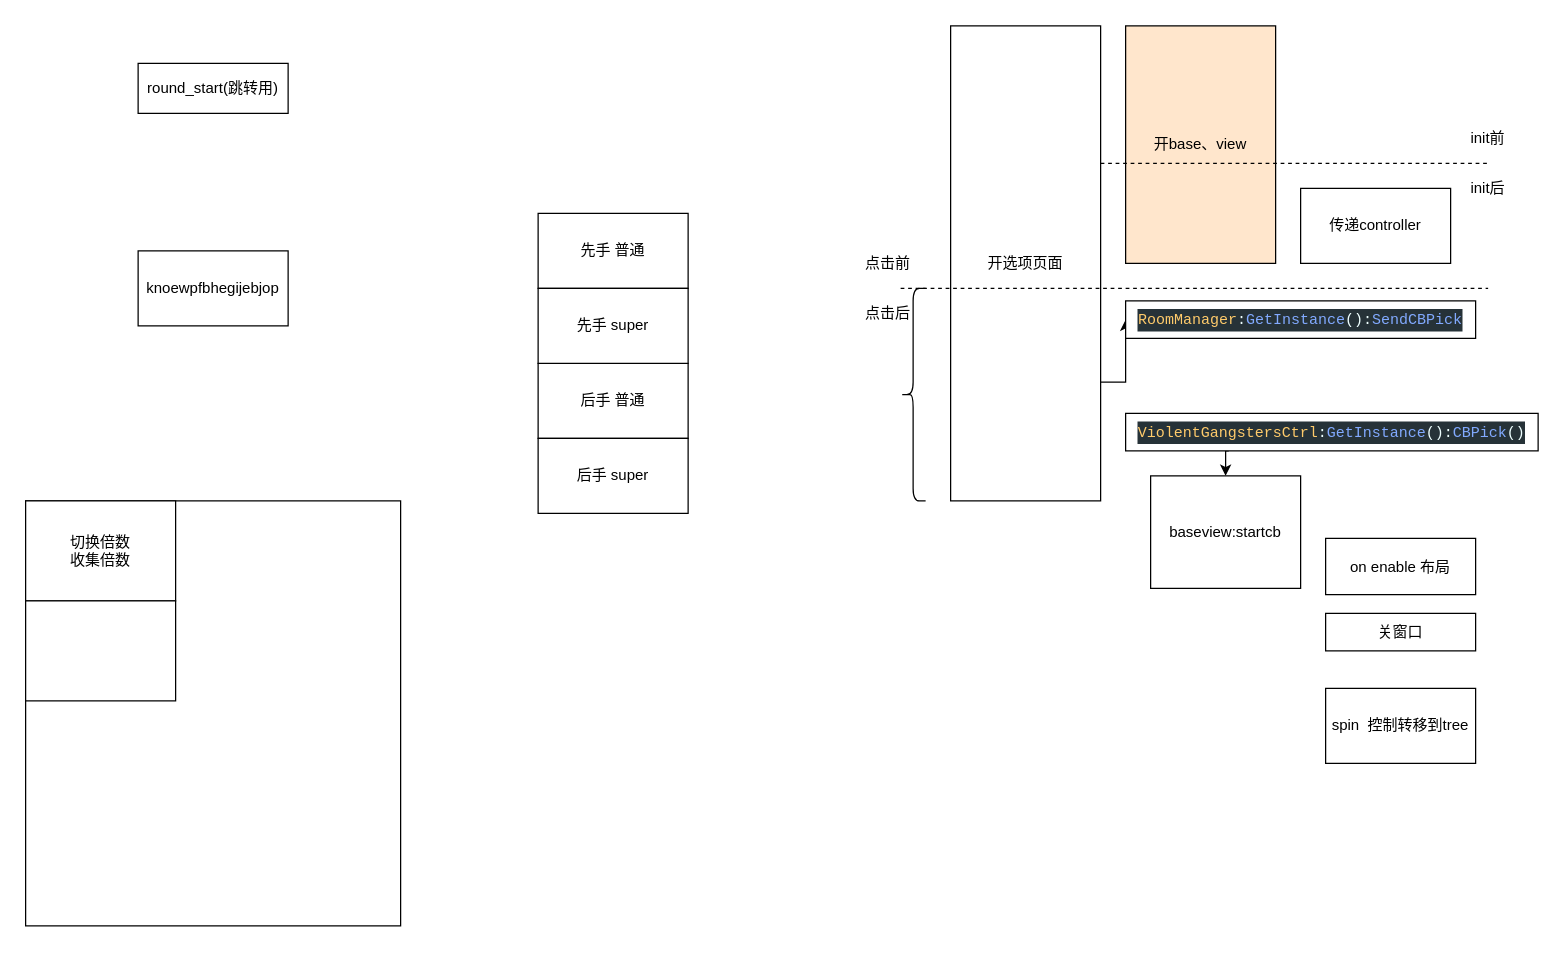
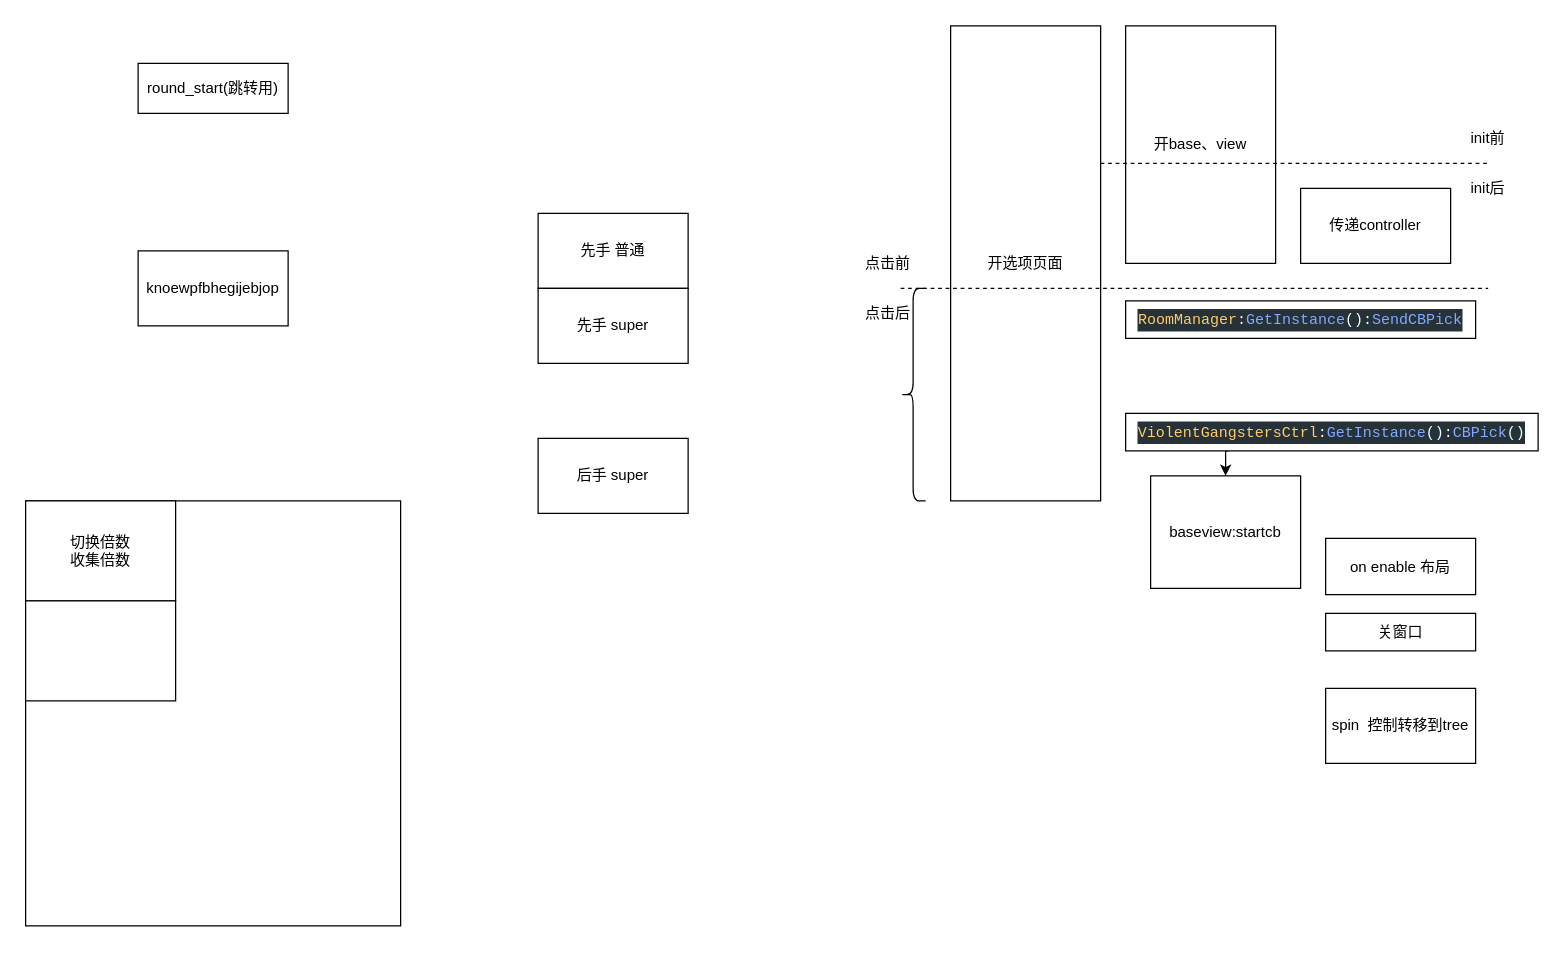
(1201, 144) -> (1201, 144)
(1126, 368) -> none
(613, 401) -> none
